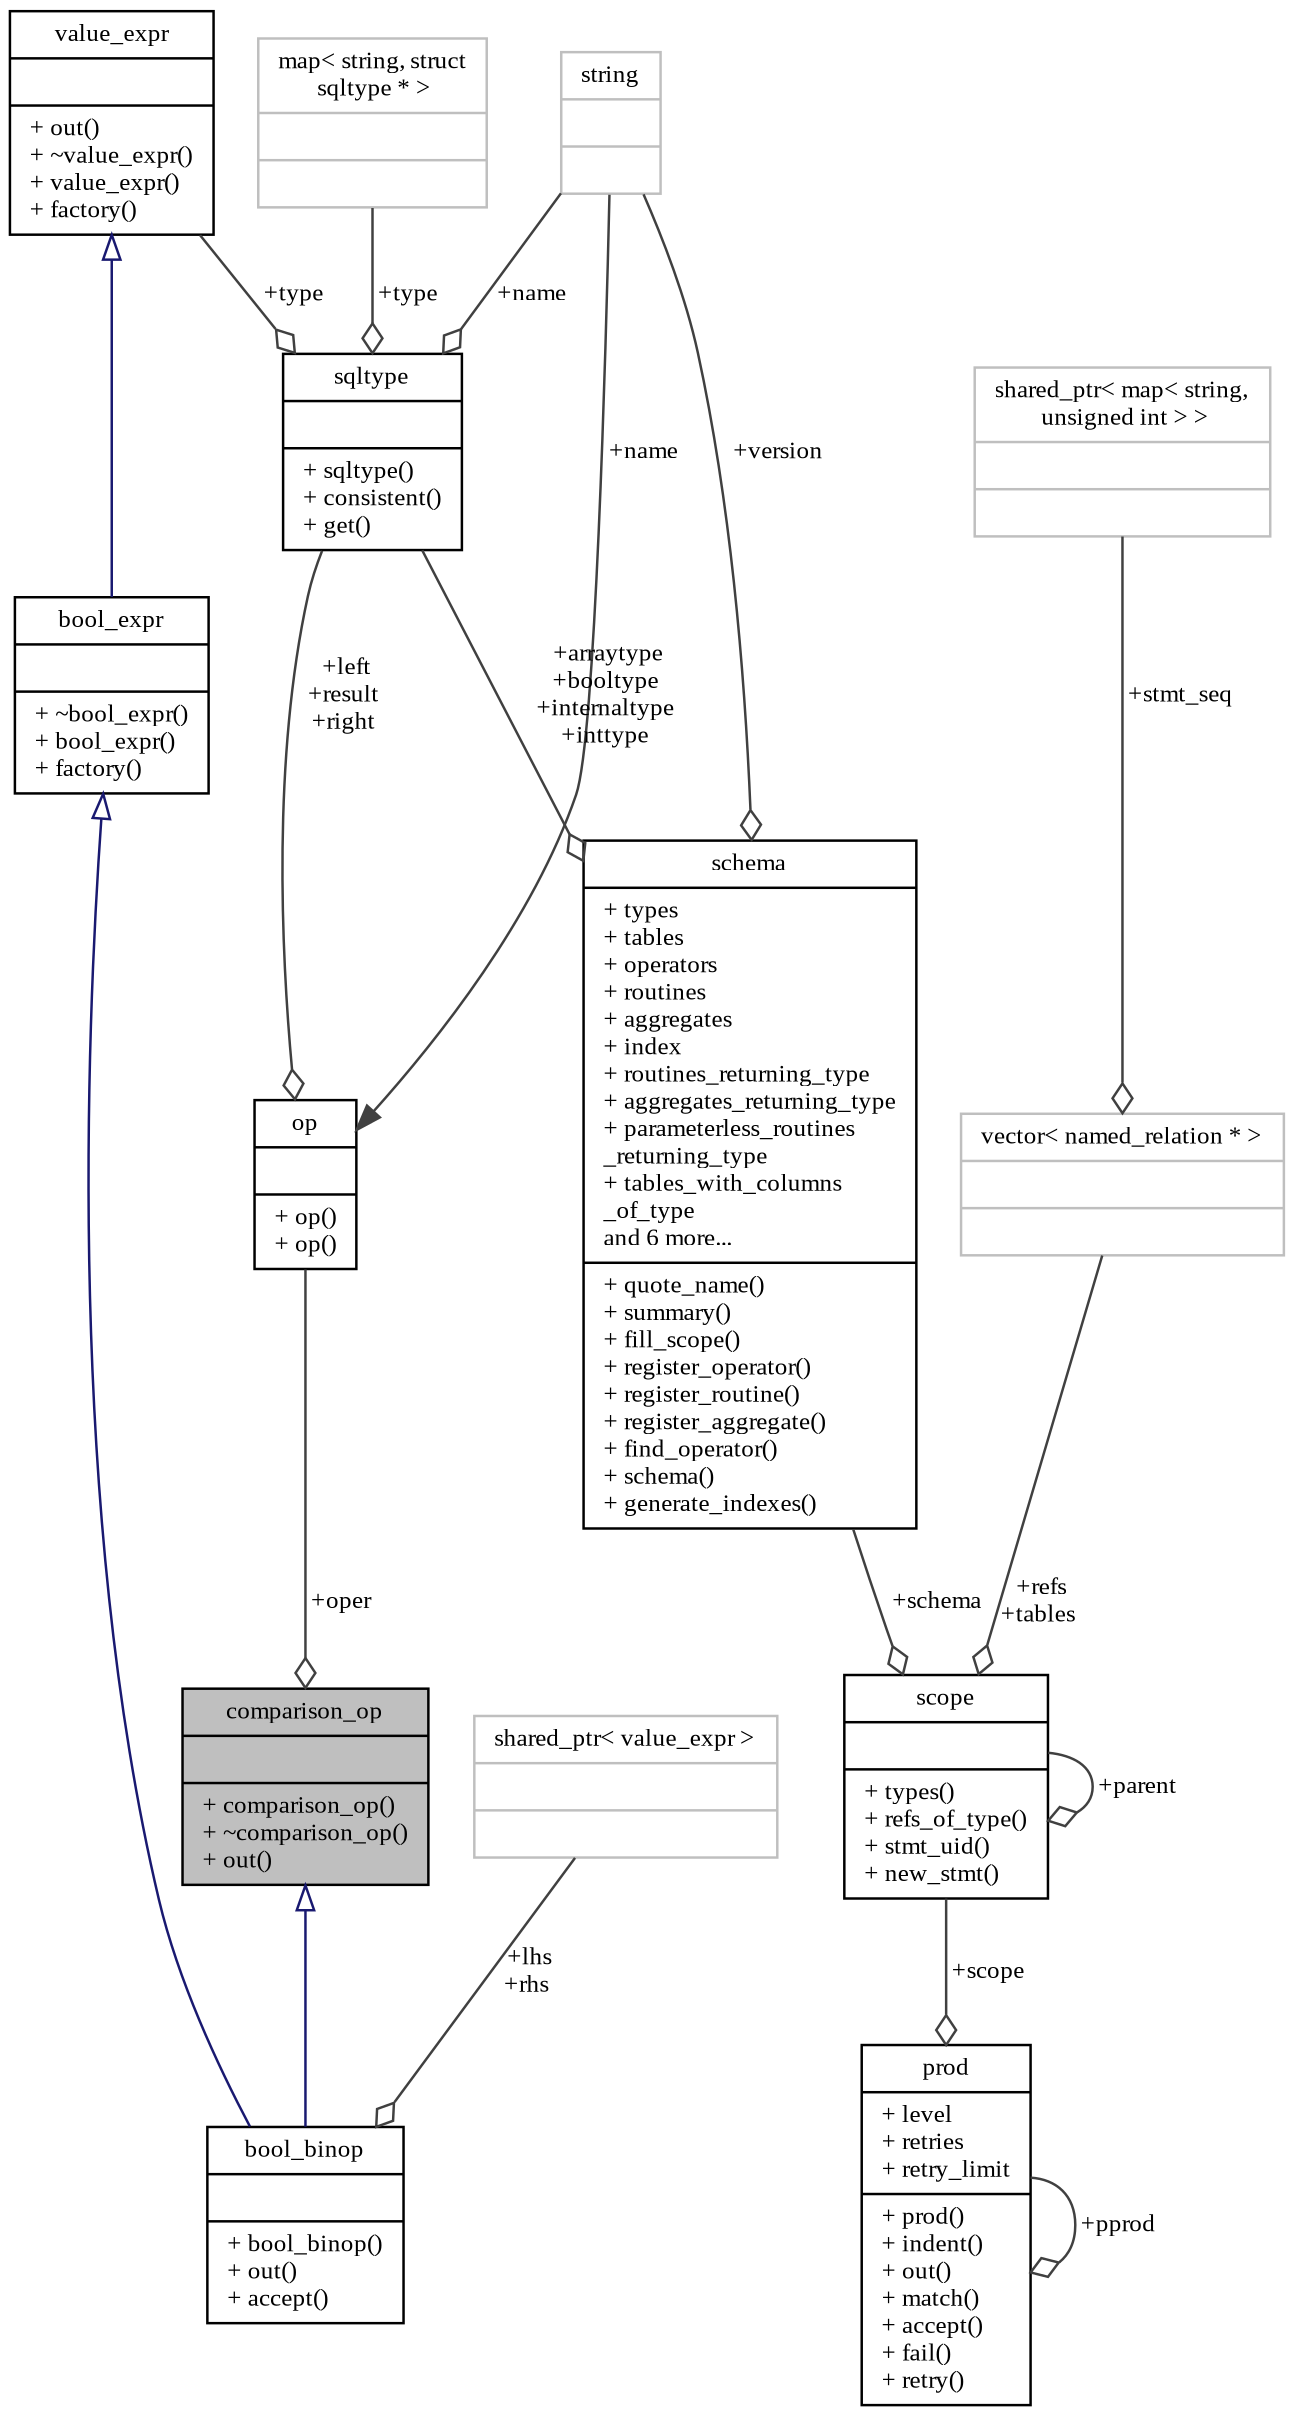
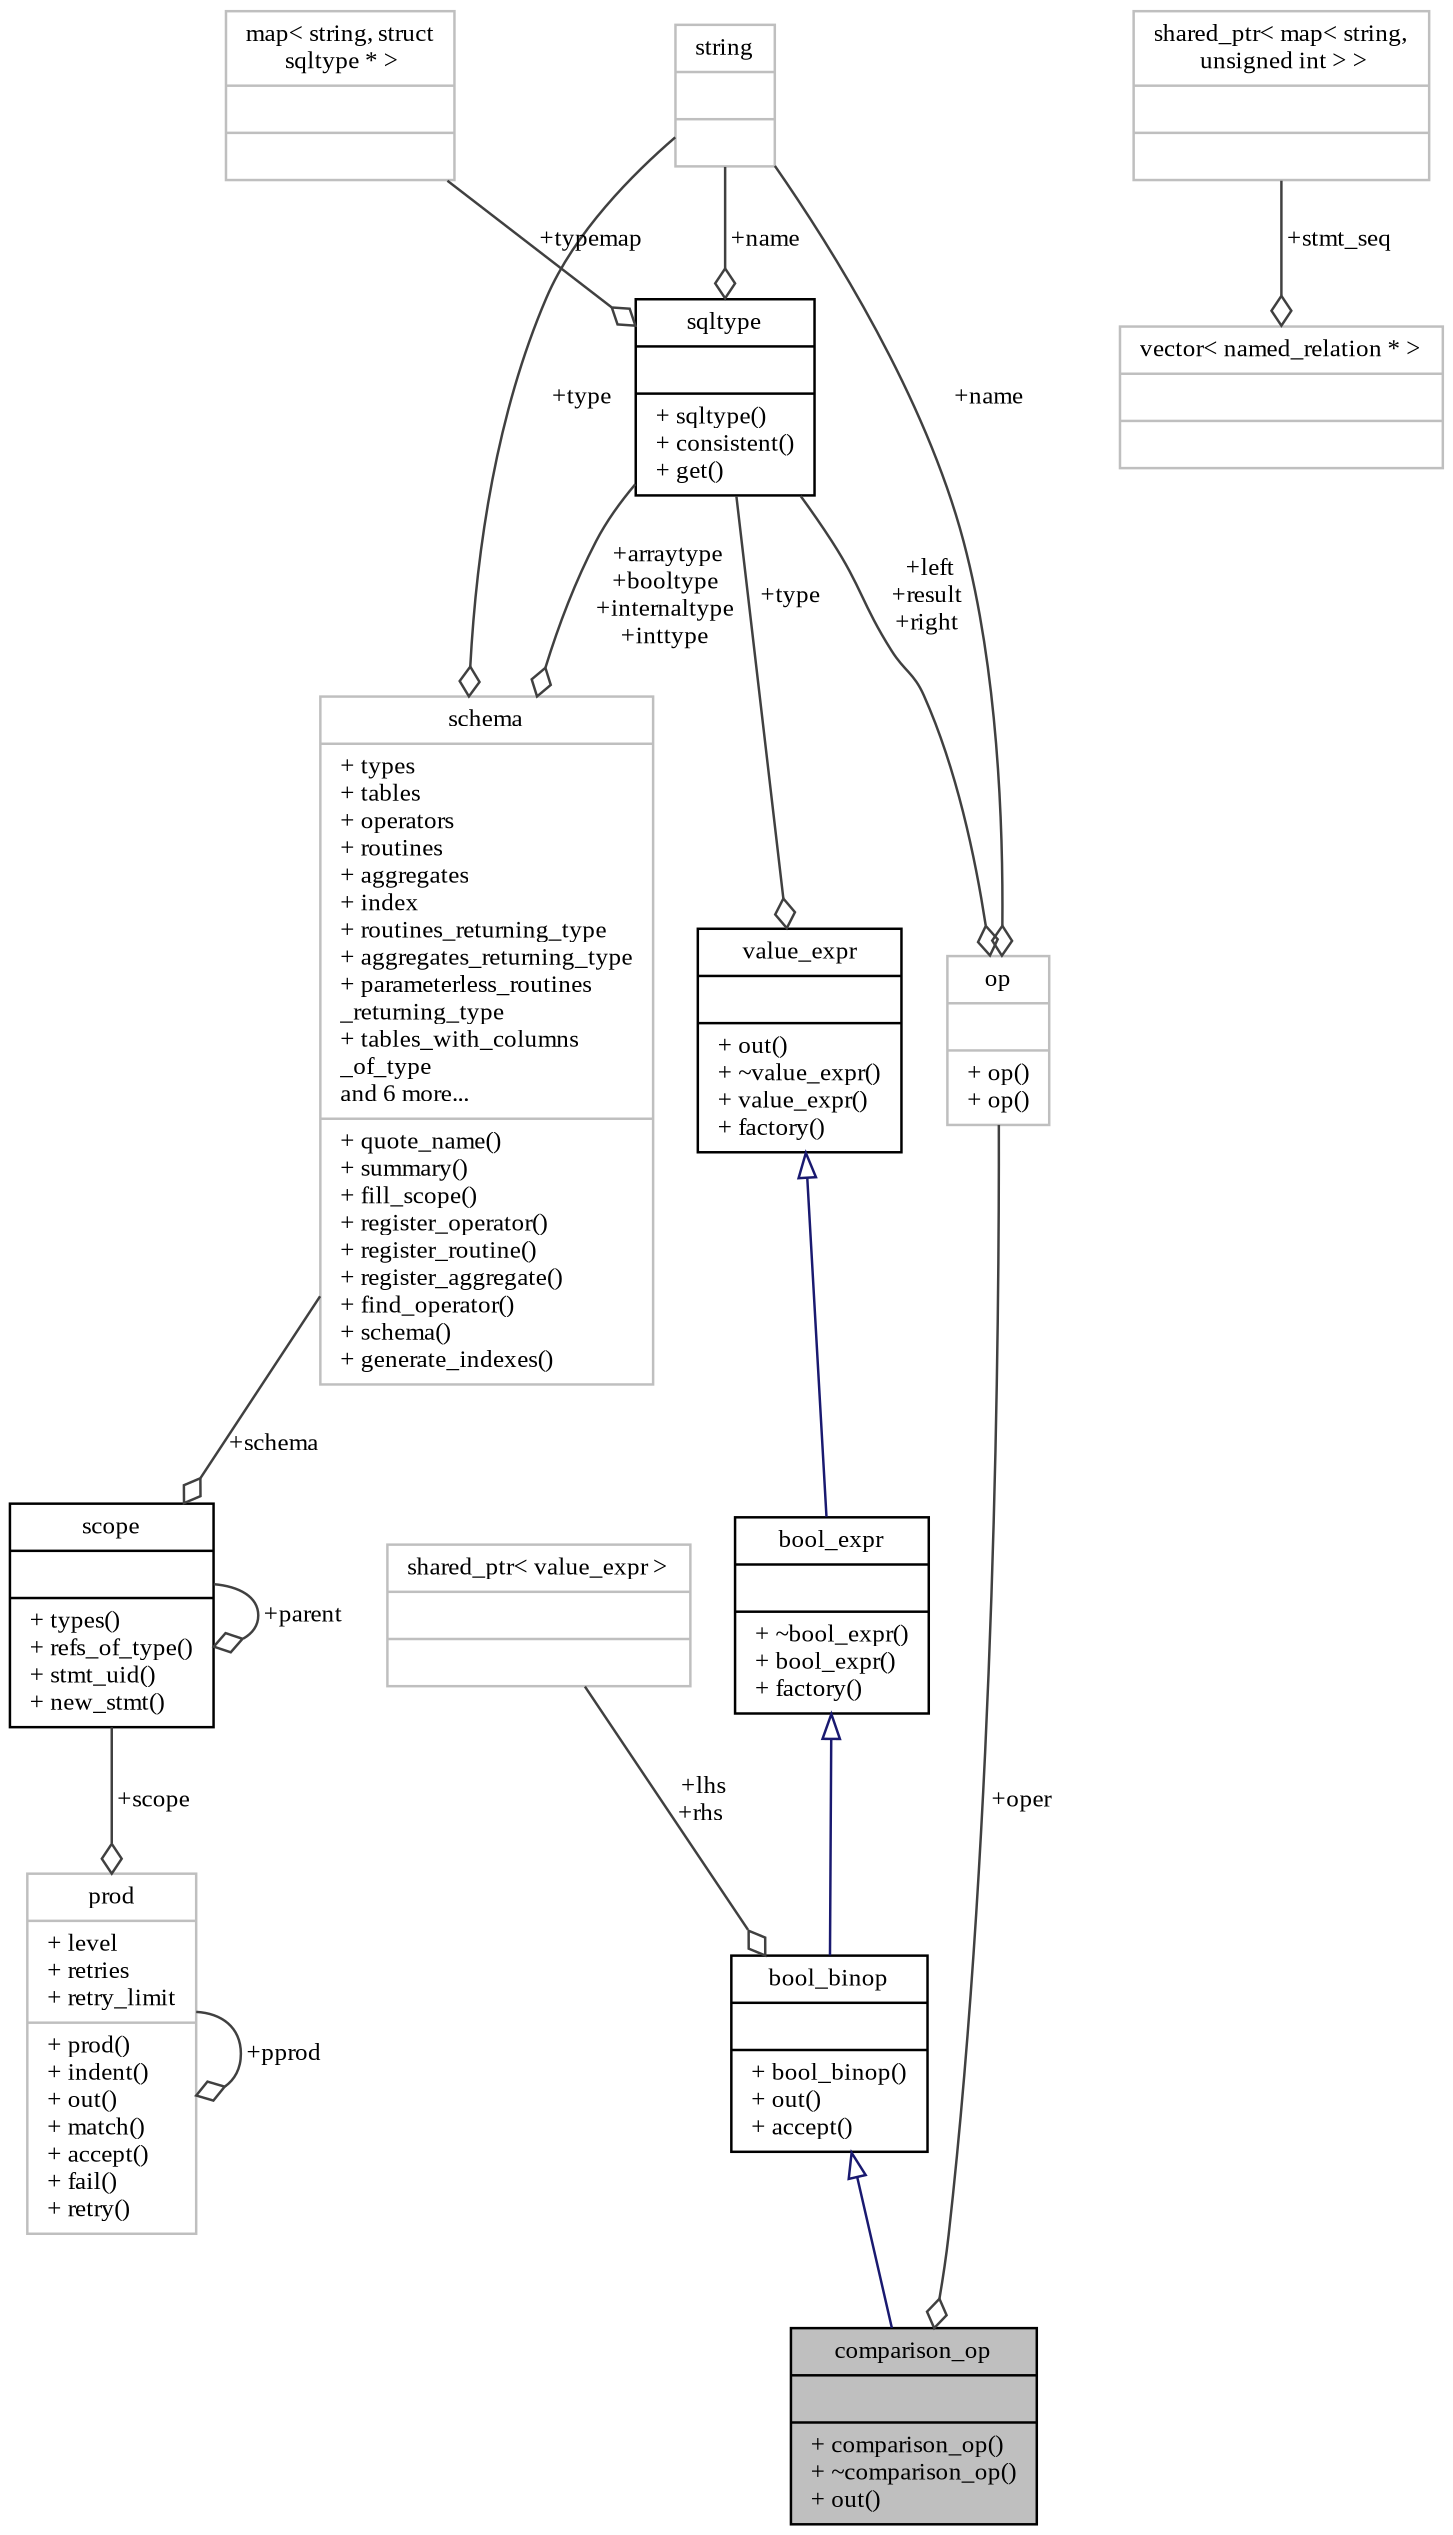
(238, 282) -> (760, 697)
(406, 294) -> (589, 240)
(776, 452) -> (580, 397)
(590, 684) -> (958, 525)
(305, 1185) -> (998, 1041)
(750, 1185) -> (487, 1041)
(1045, 1450) -> none
(305, 2019) -> (875, 2253)
(946, 2225) -> (112, 2054)
